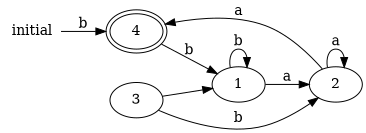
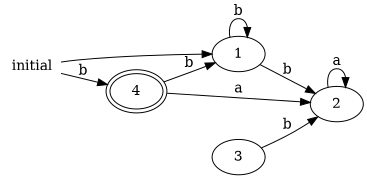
(256, 23) -> (234, 98)
(287, 77) -> (288, 70)
(183, 93) -> (131, 56)
